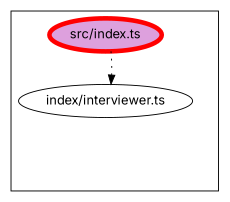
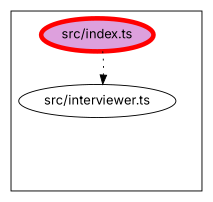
(106, 101) -> (97, 101)
